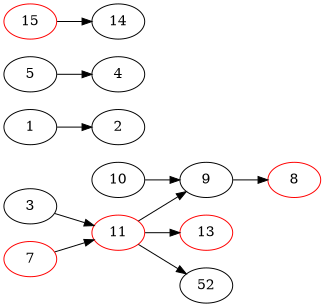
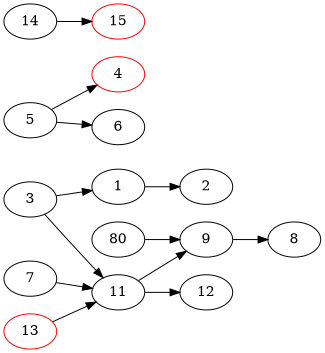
(70, 22) -> (70, 22)
(118, 74) -> (118, 74)
none -> (118, 127)
(118, 180) -> (118, 240)
(294, 180) -> (294, 240)
none -> (69, 194)
(118, 233) -> (118, 292)
(158, 233) -> (70, 314)
(30, 259) -> (30, 279)
(206, 286) -> (206, 292)
